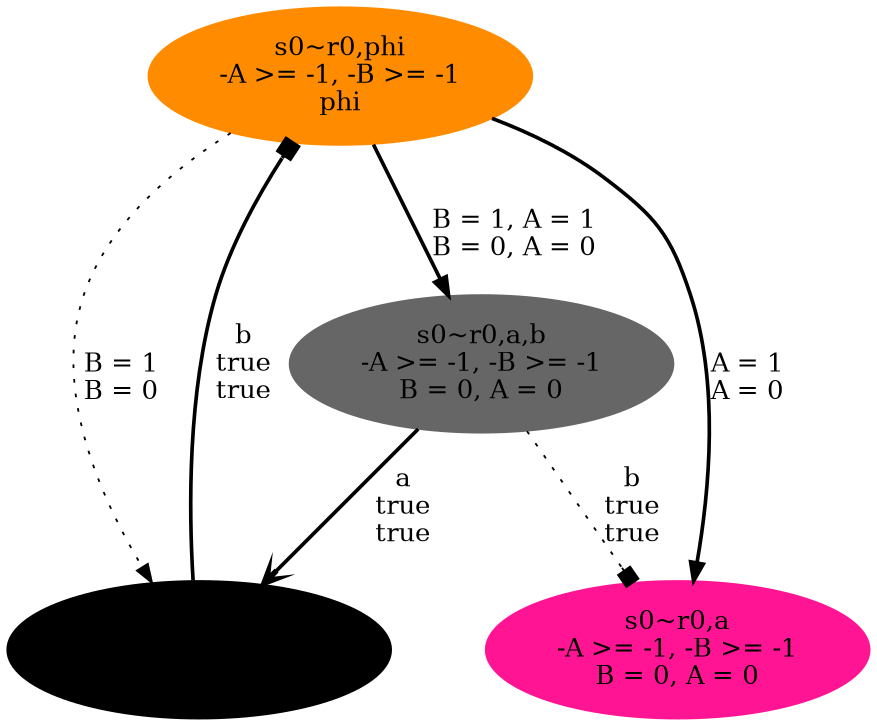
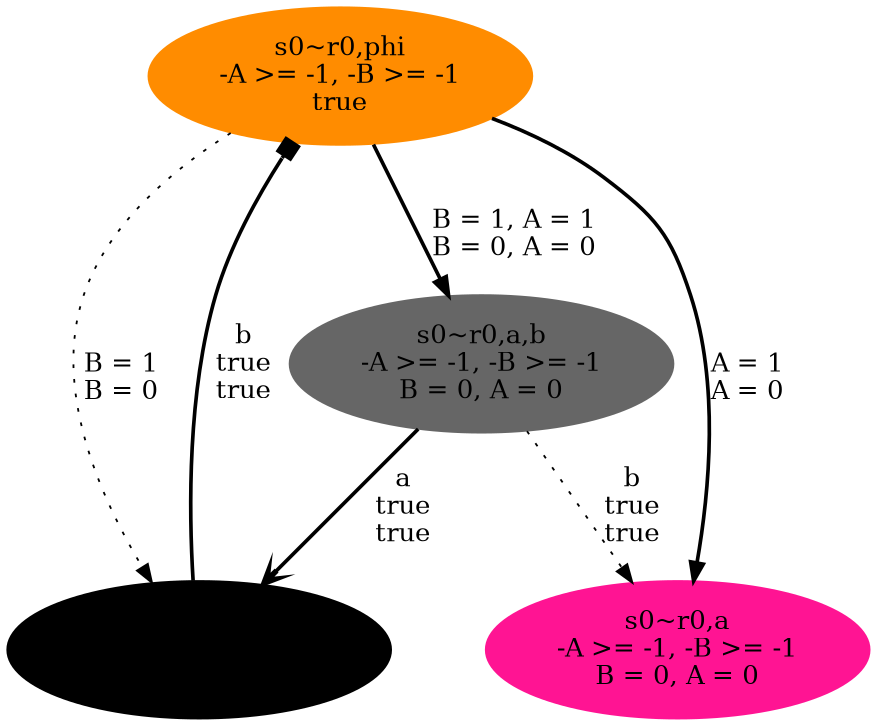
(340, 76) -> (340, 76)
(574, 499) -> (574, 499)
